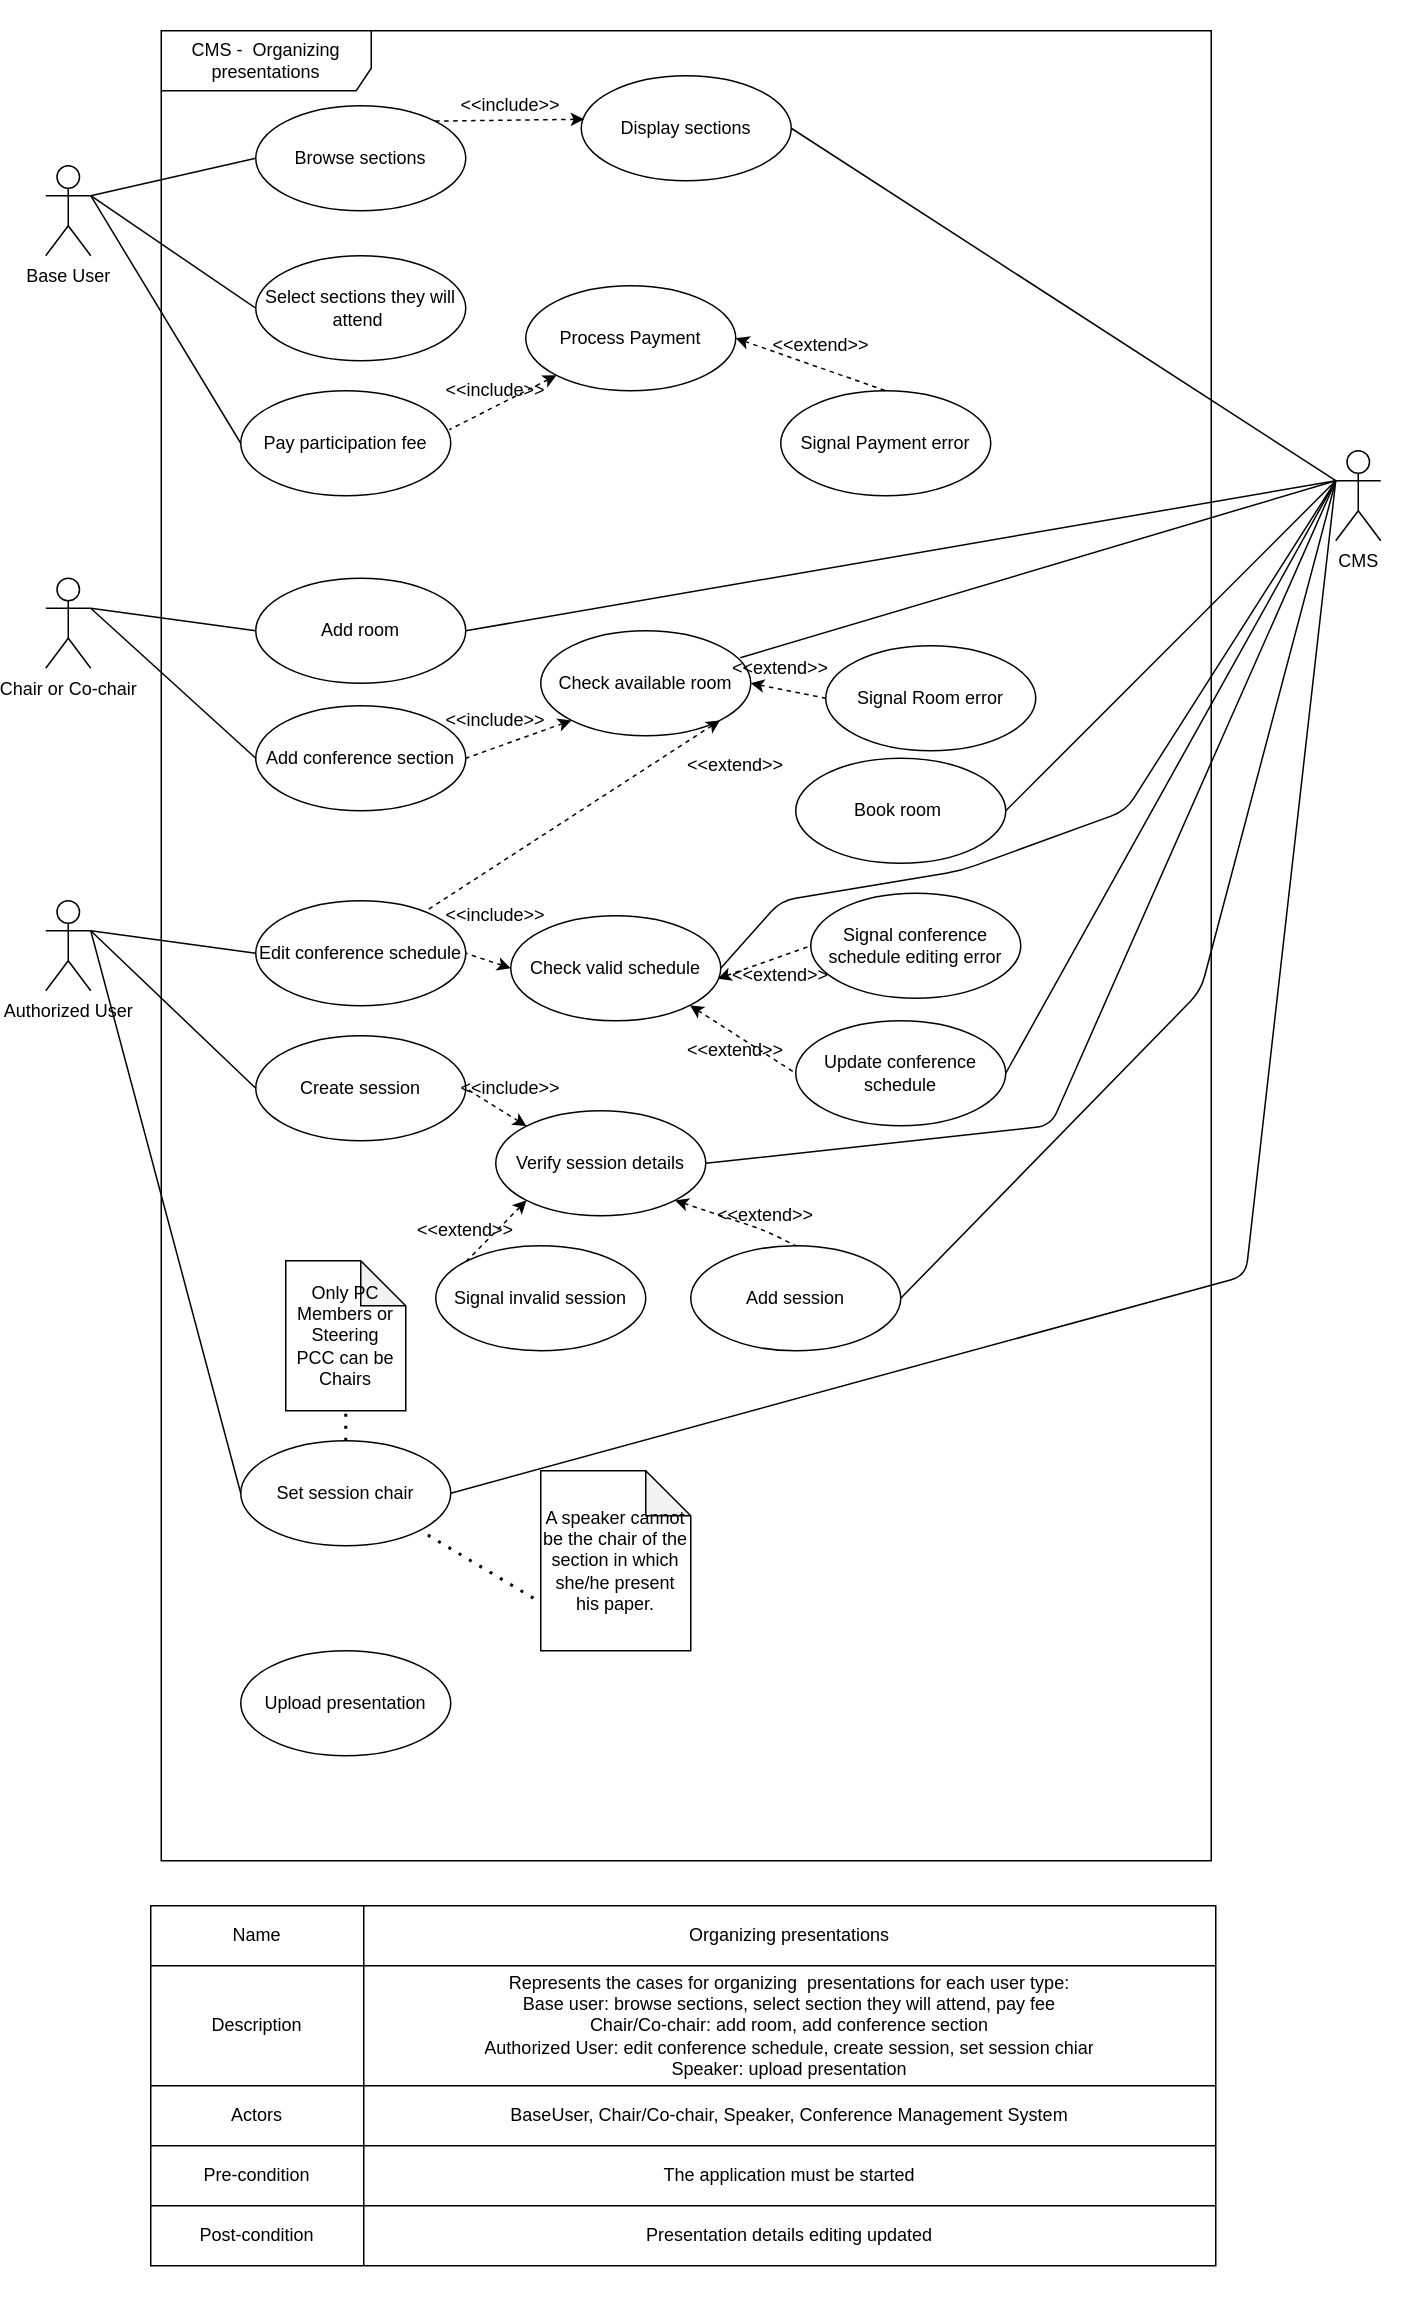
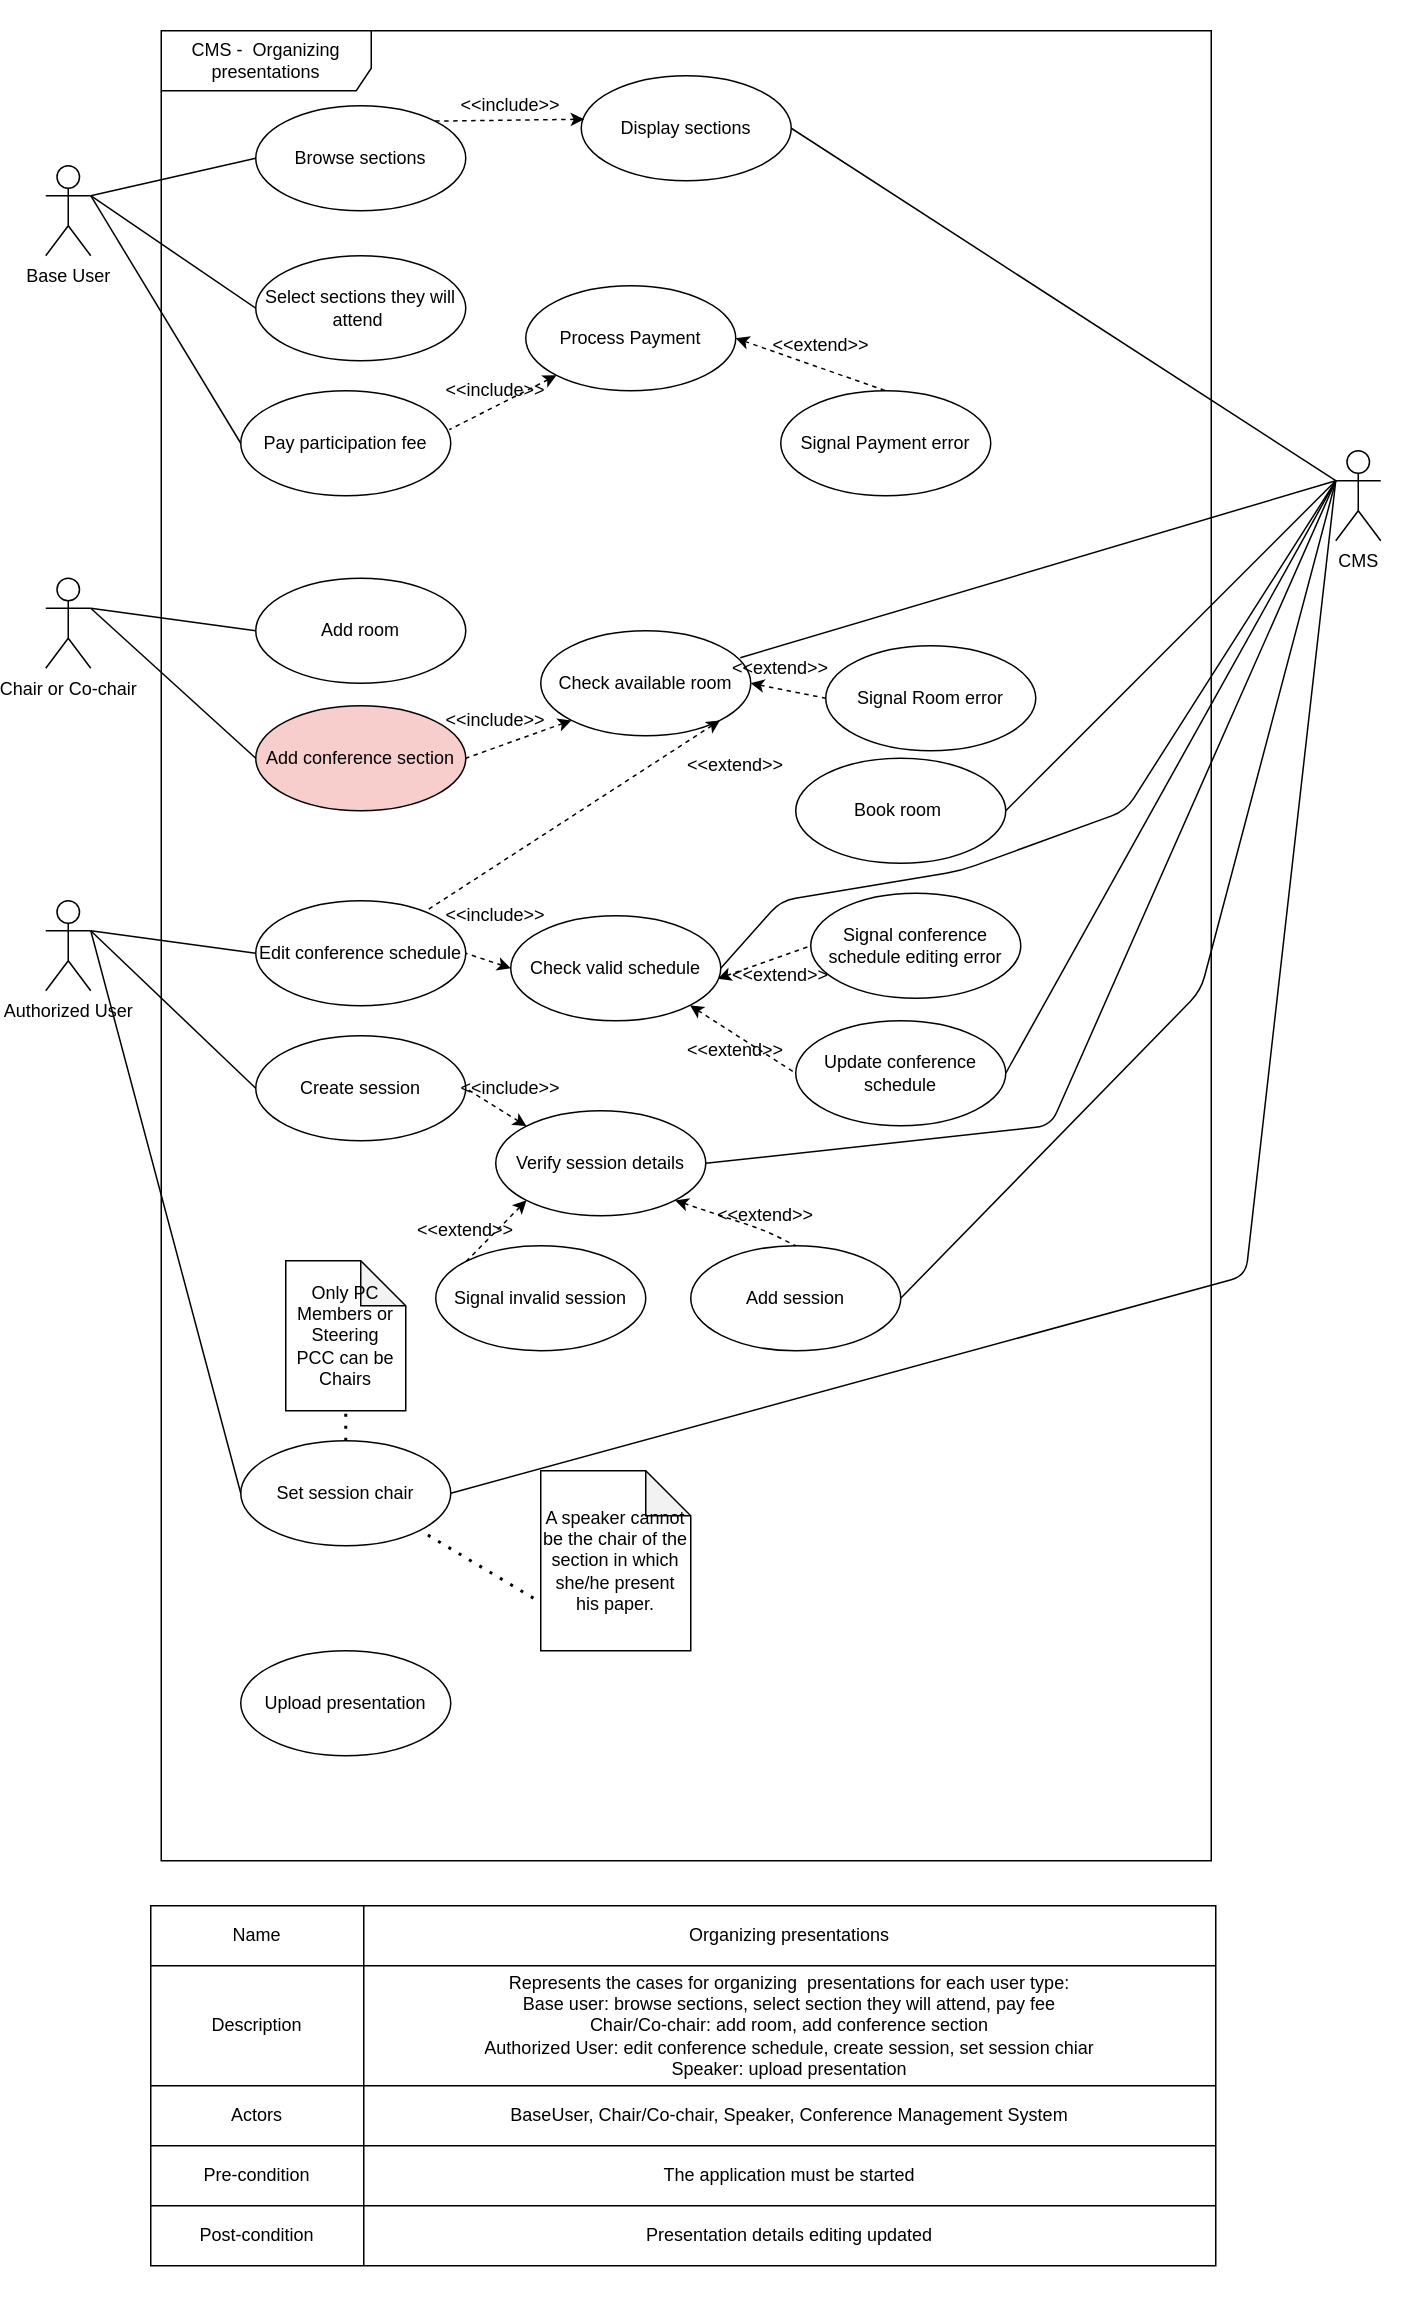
(890, 558) -> none
(361, 758) -> (361, 758)
